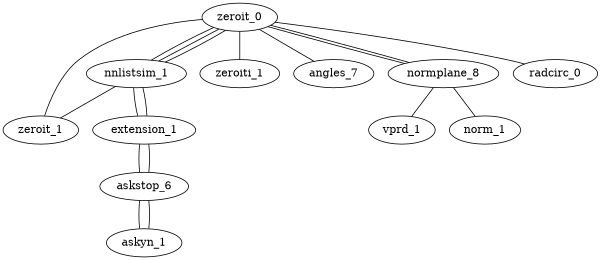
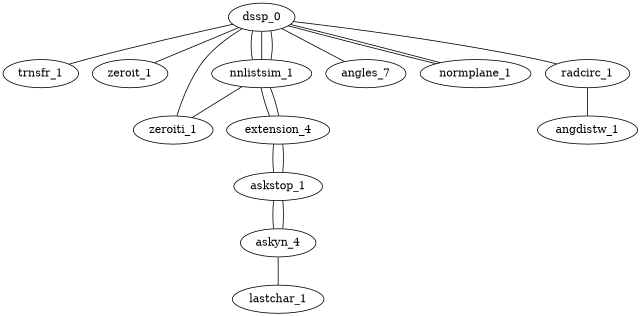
(240, 17) -> (262, 17)
none -> (41, 74)
(443, 74) -> (476, 74)
(555, 74) -> (588, 74)
(88, 102) -> (217, 102)
(144, 130) -> (278, 130)
(402, 130) -> none
(485, 130) -> none
none -> (588, 130)
(144, 186) -> (278, 186)
(144, 243) -> (278, 243)
none -> (278, 299)
